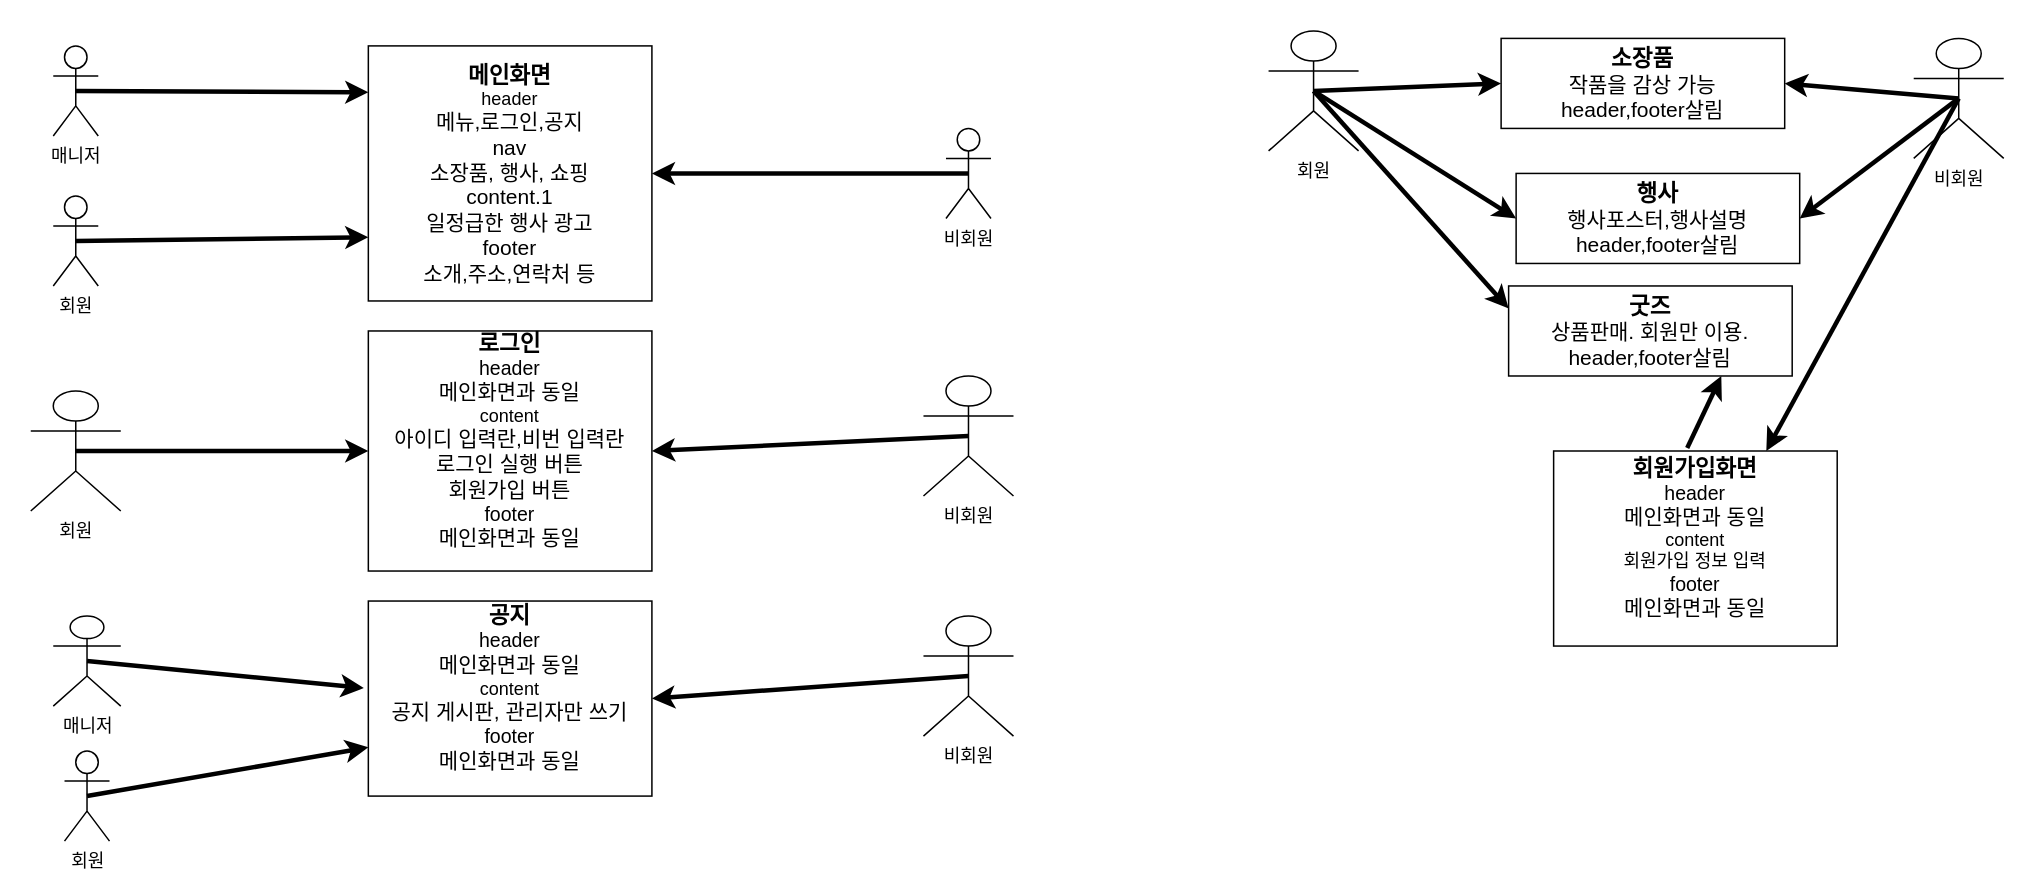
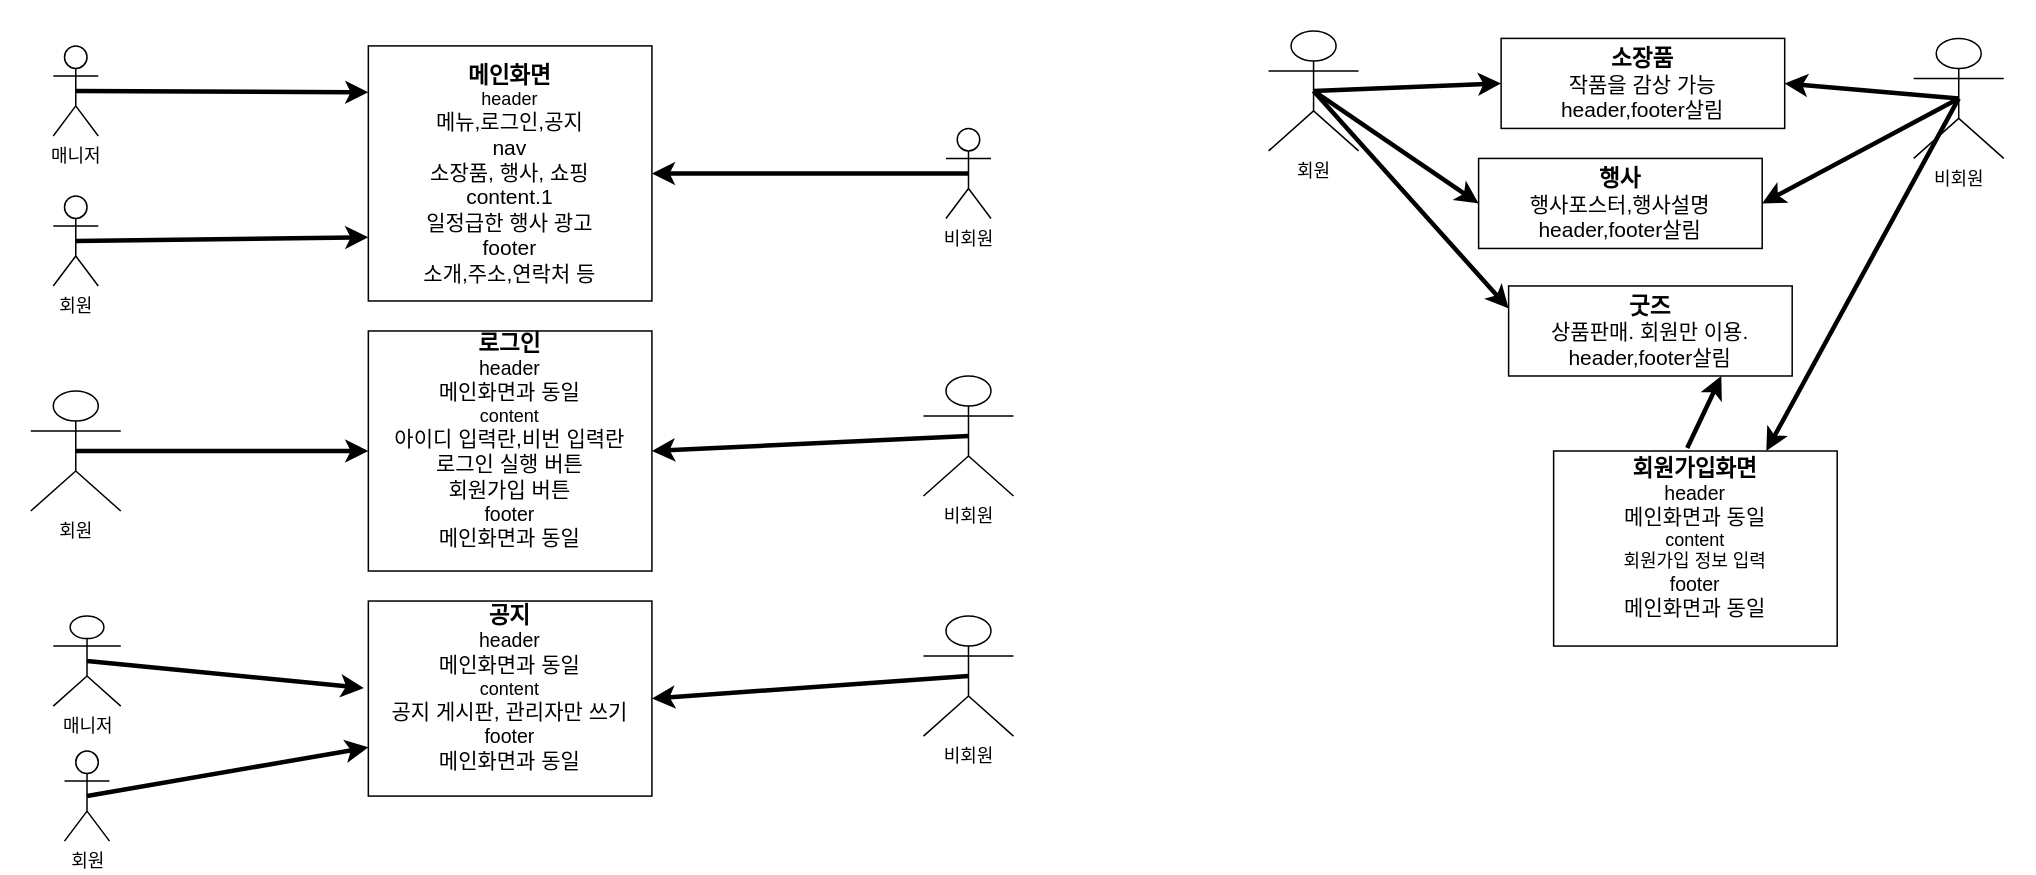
(1658, 218) -> (1620, 203)
